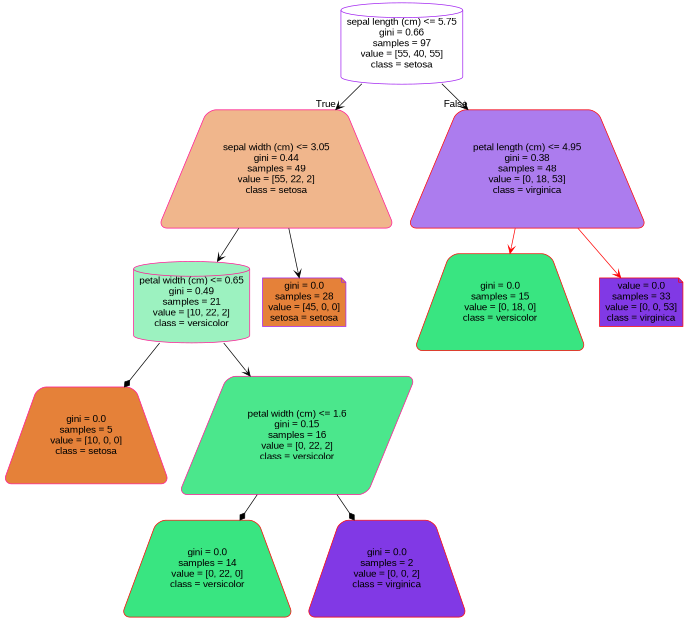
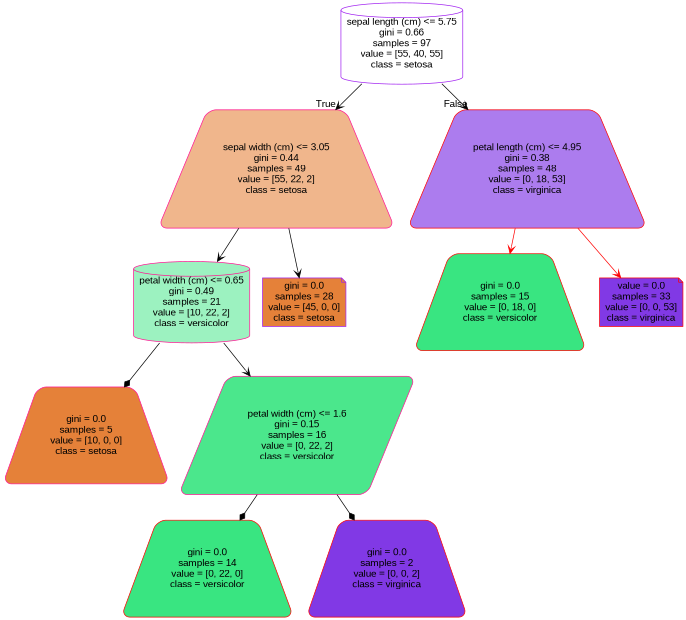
(304, 302) -> (304, 302)
